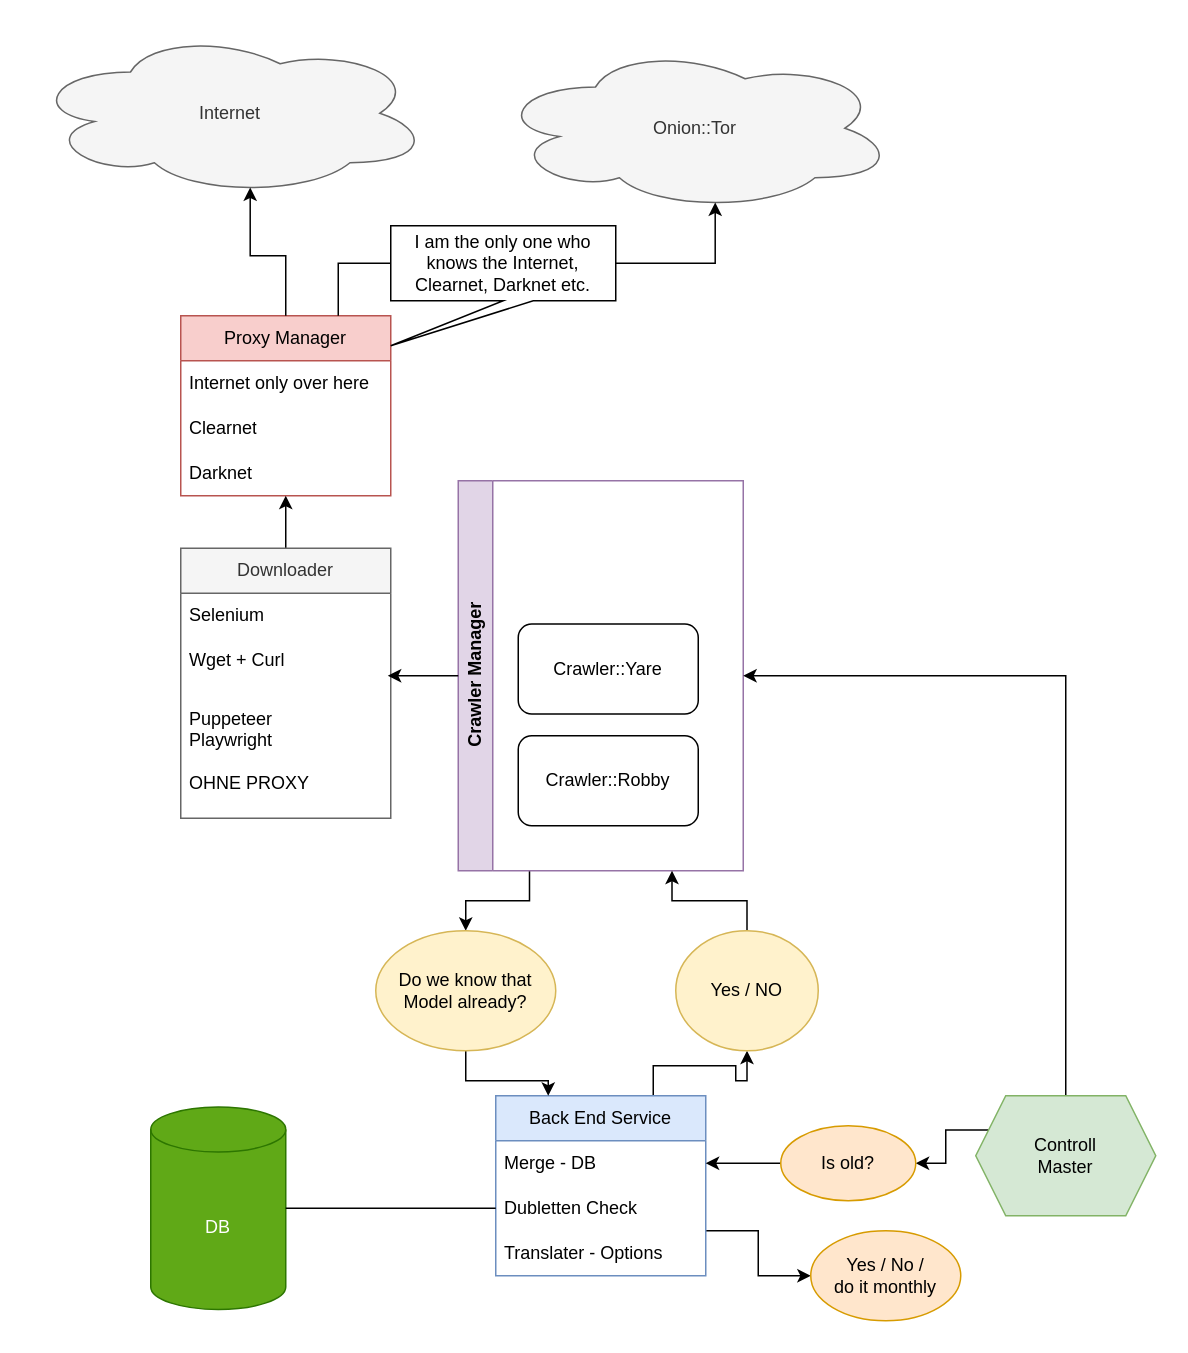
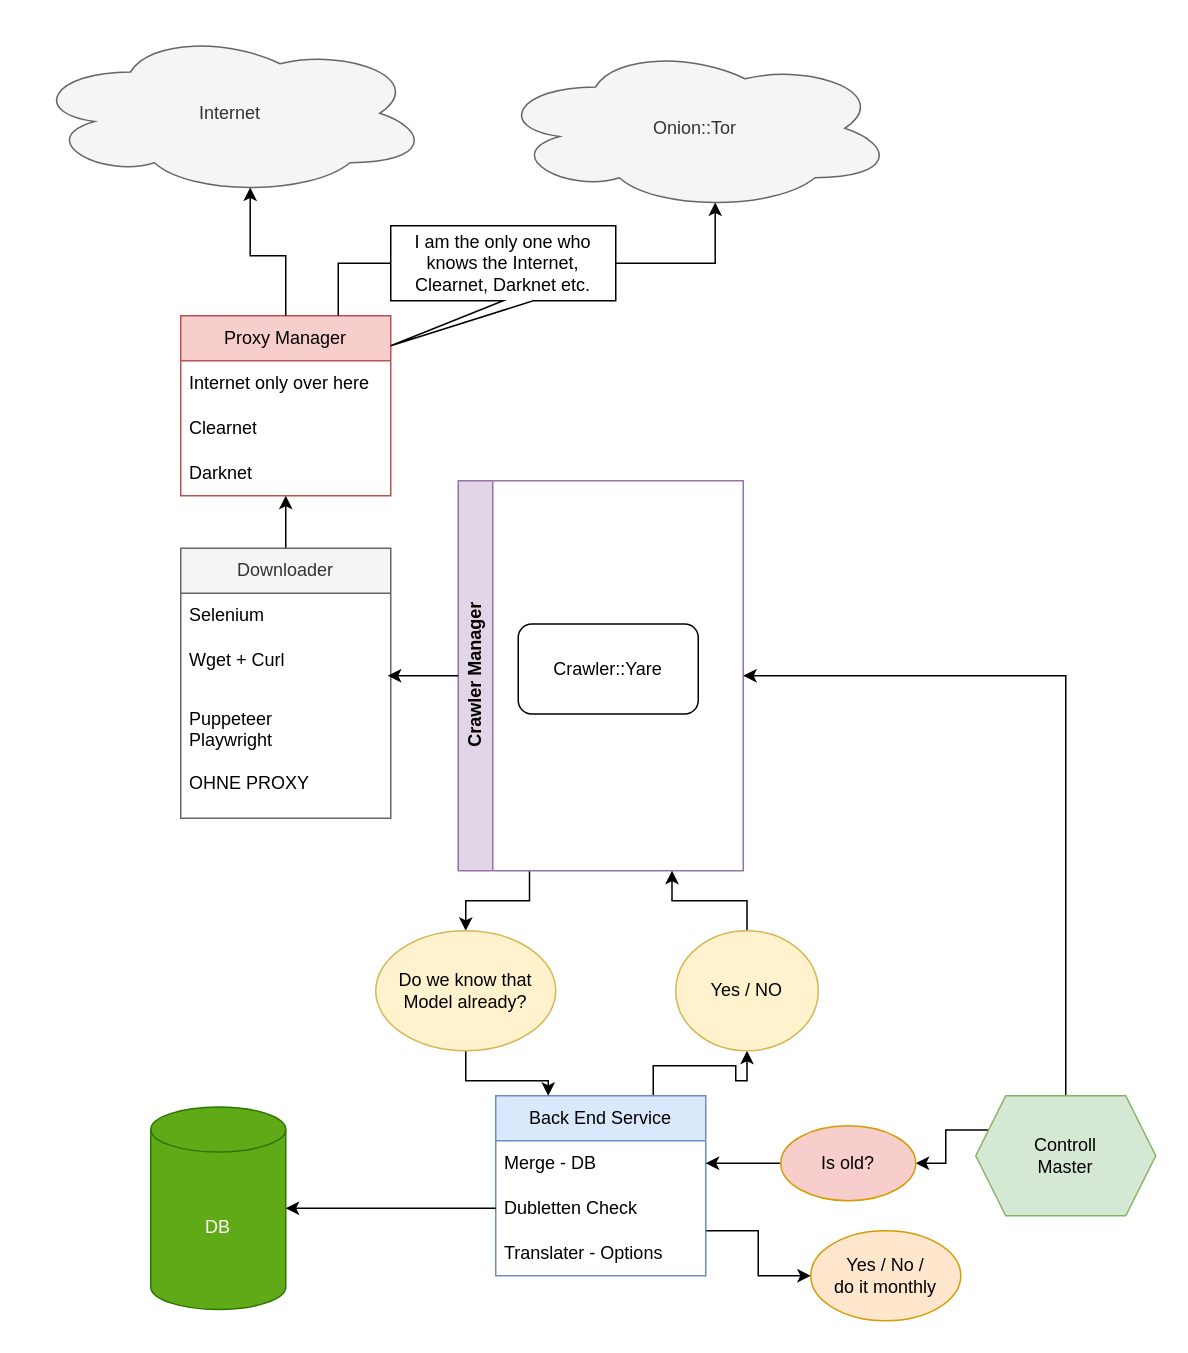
(608, 781) -> none
(848, 1163) -> (848, 1163)
(292, 1208) -> (297, 1208)
